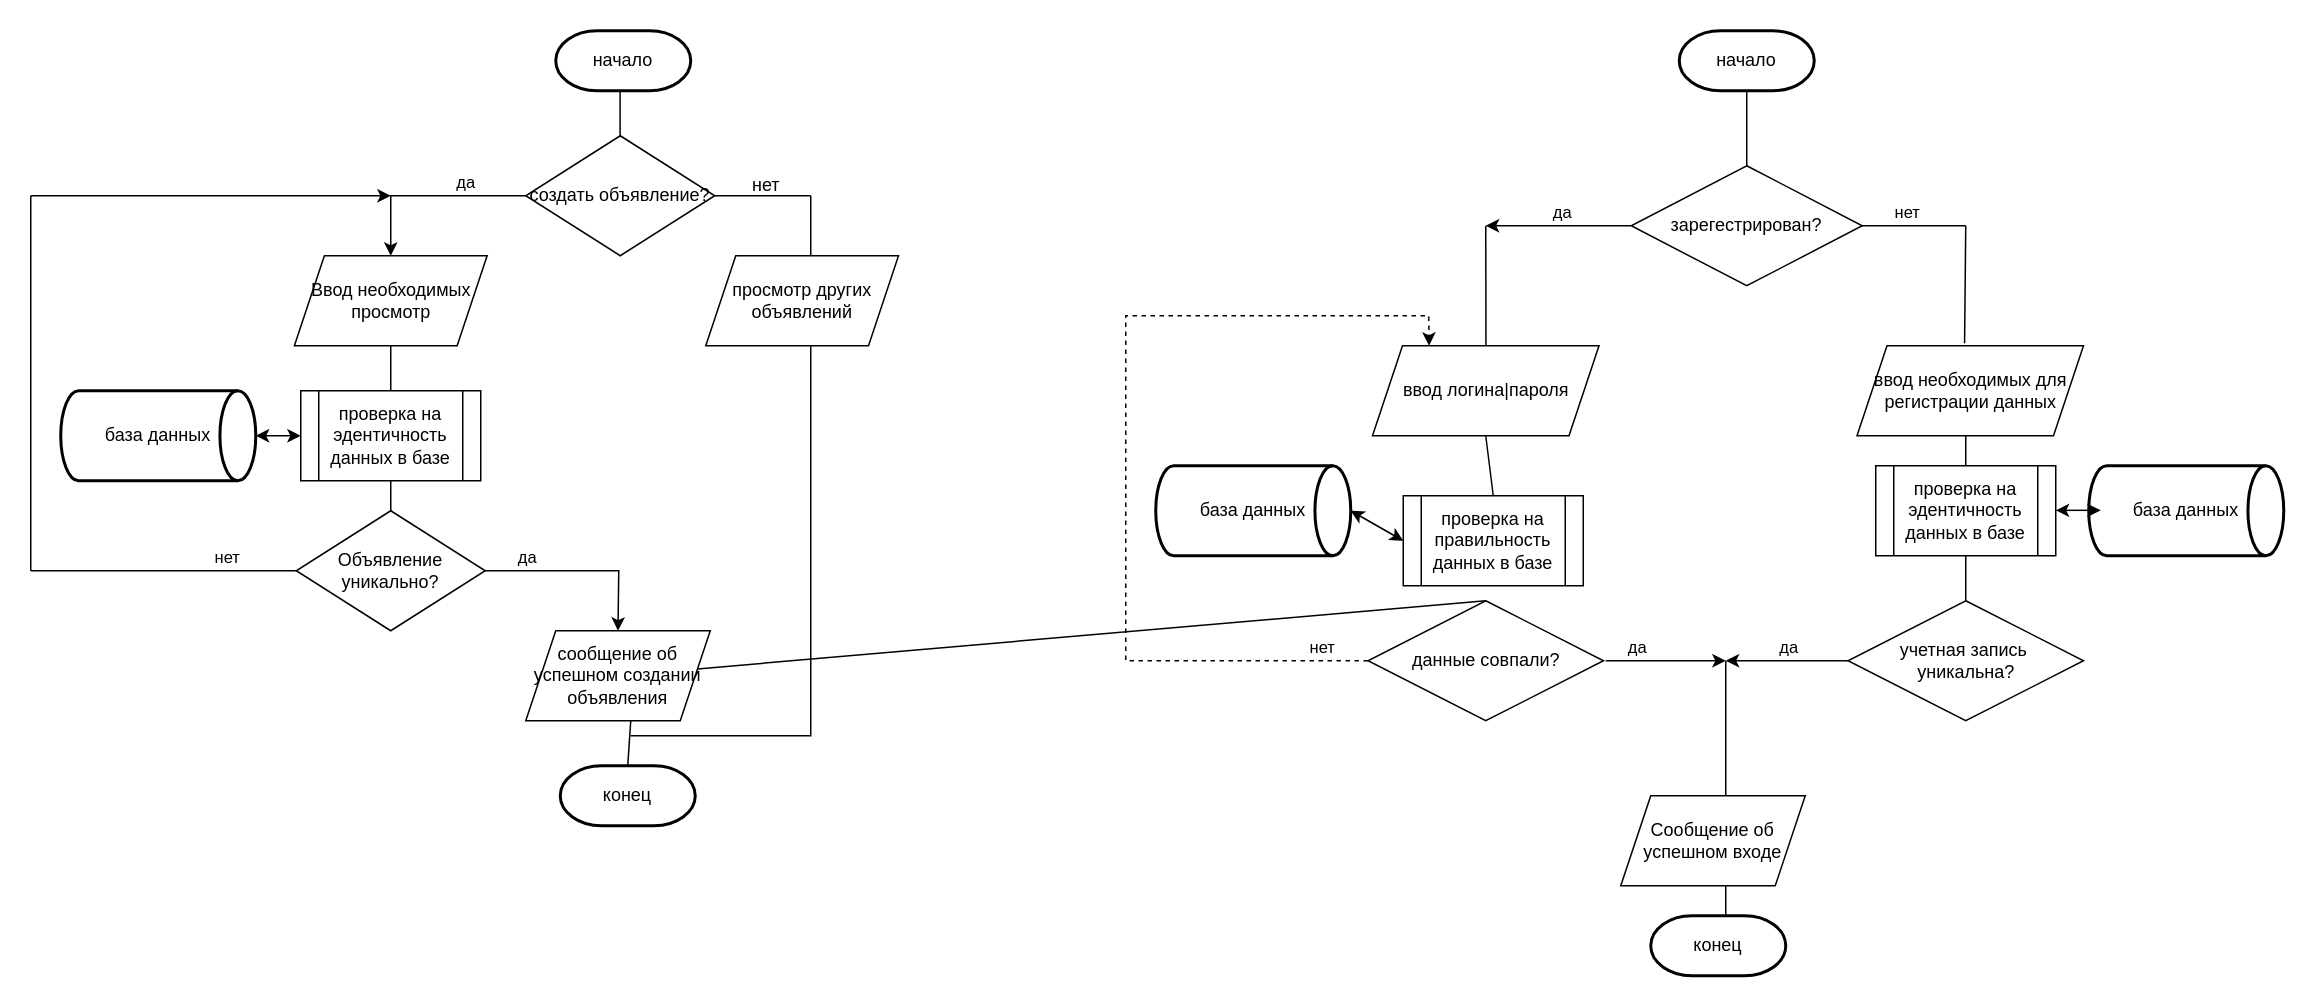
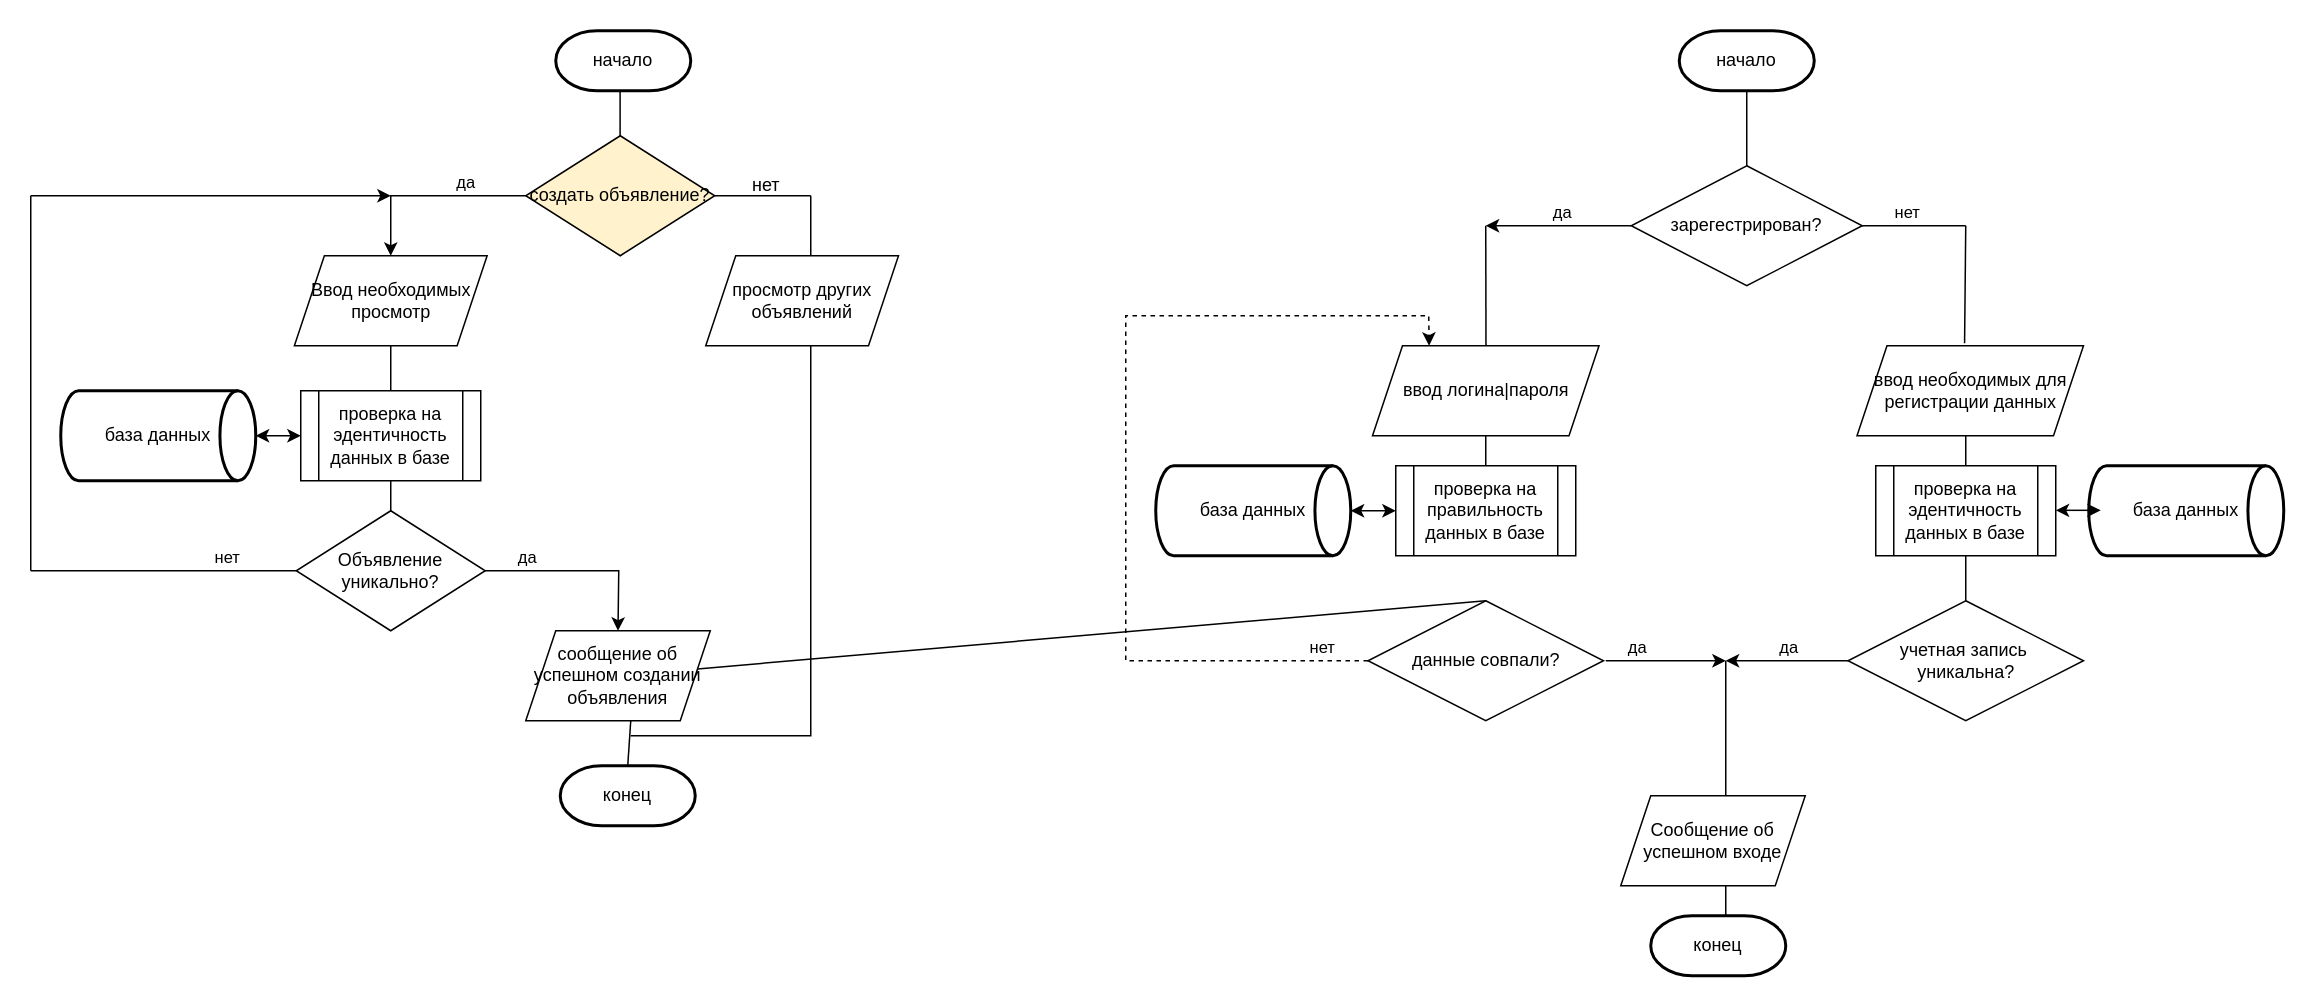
(620, 196) -> (620, 196)
(1493, 541) -> (1486, 511)
